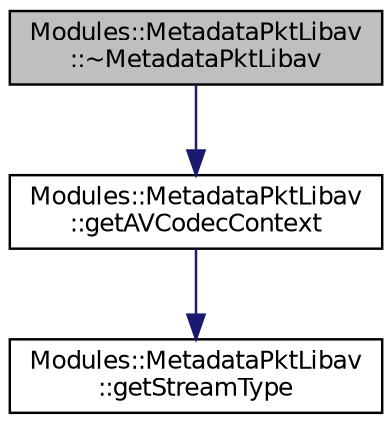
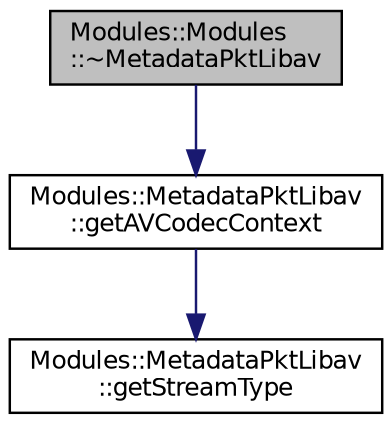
(196, 48) -> (196, 48)
